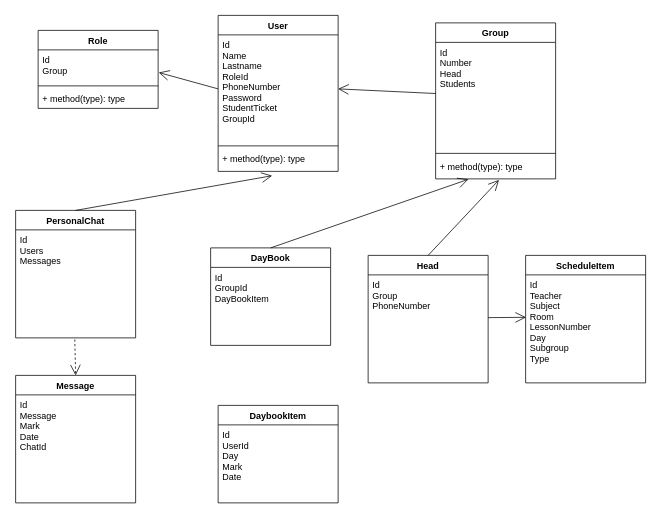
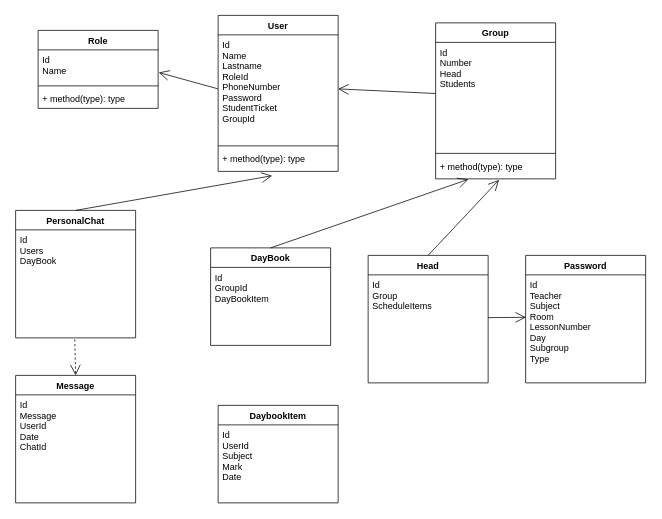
(47, 60) -> (47, 60)
(25, 240) -> (25, 240)
(585, 266) -> (585, 266)
(377, 285) -> (377, 285)
(25, 405) -> (25, 405)
(227, 435) -> (227, 435)
